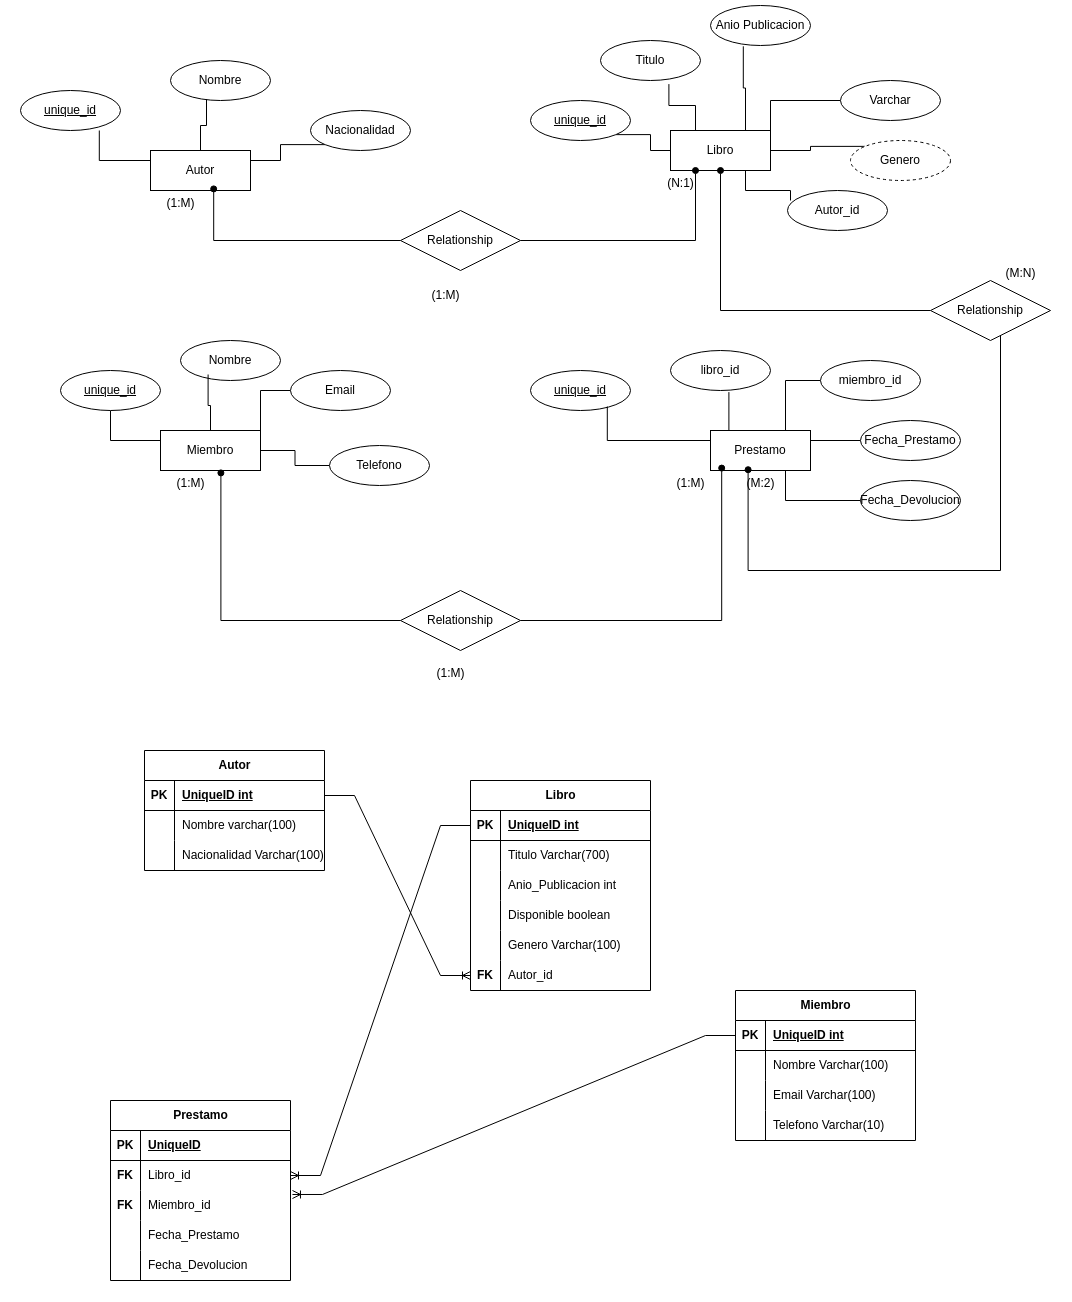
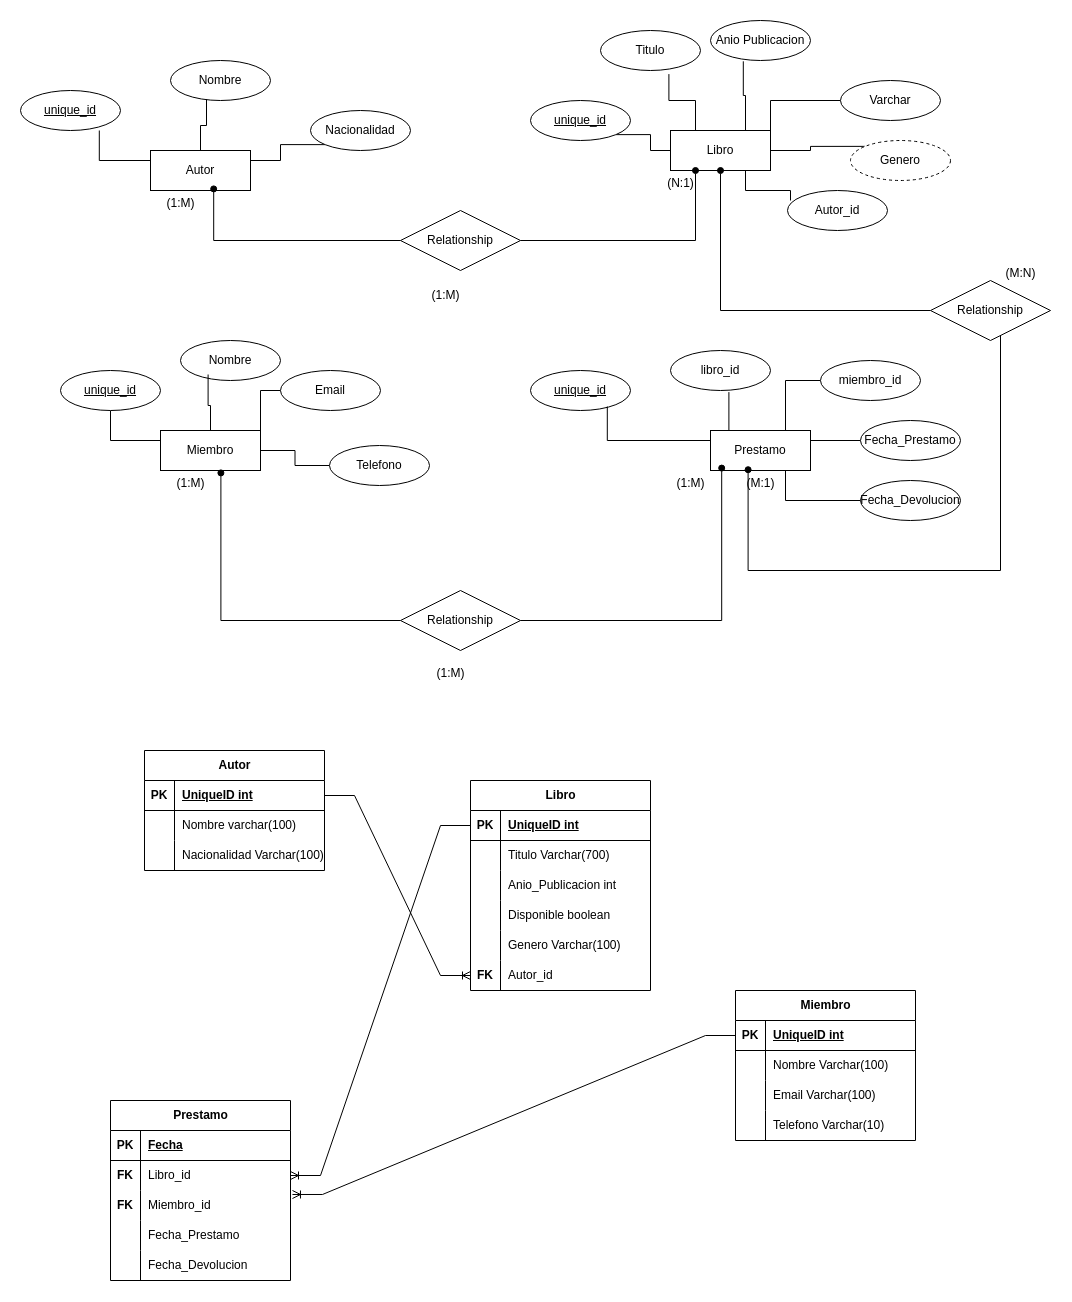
(761, 26) -> (761, 41)
(651, 61) -> (651, 51)
(341, 391) -> (331, 391)
(761, 484) -> (761, 484)
(174, 1146) -> (165, 1146)
